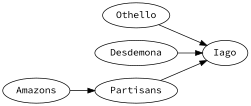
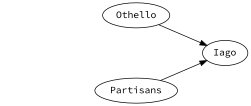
(136, 53) -> none
(36, 91) -> none
